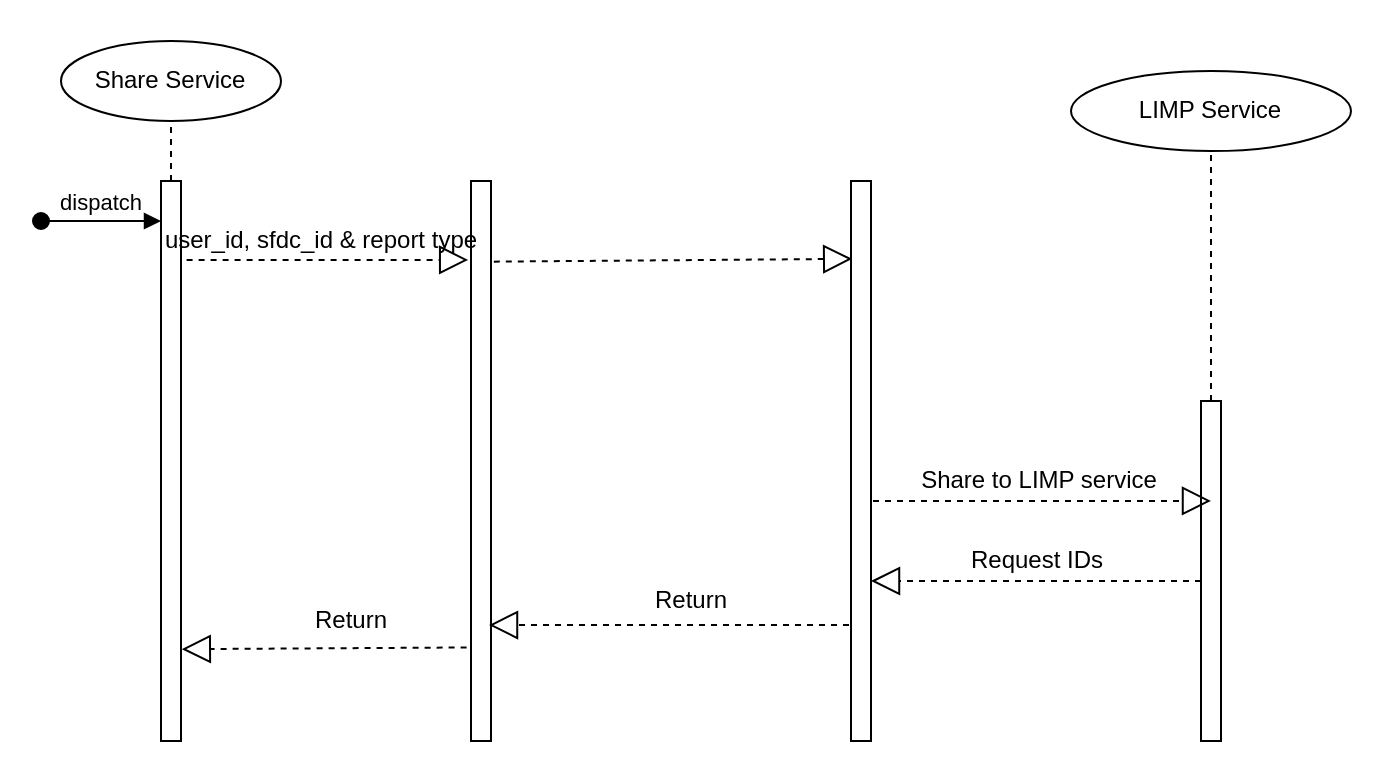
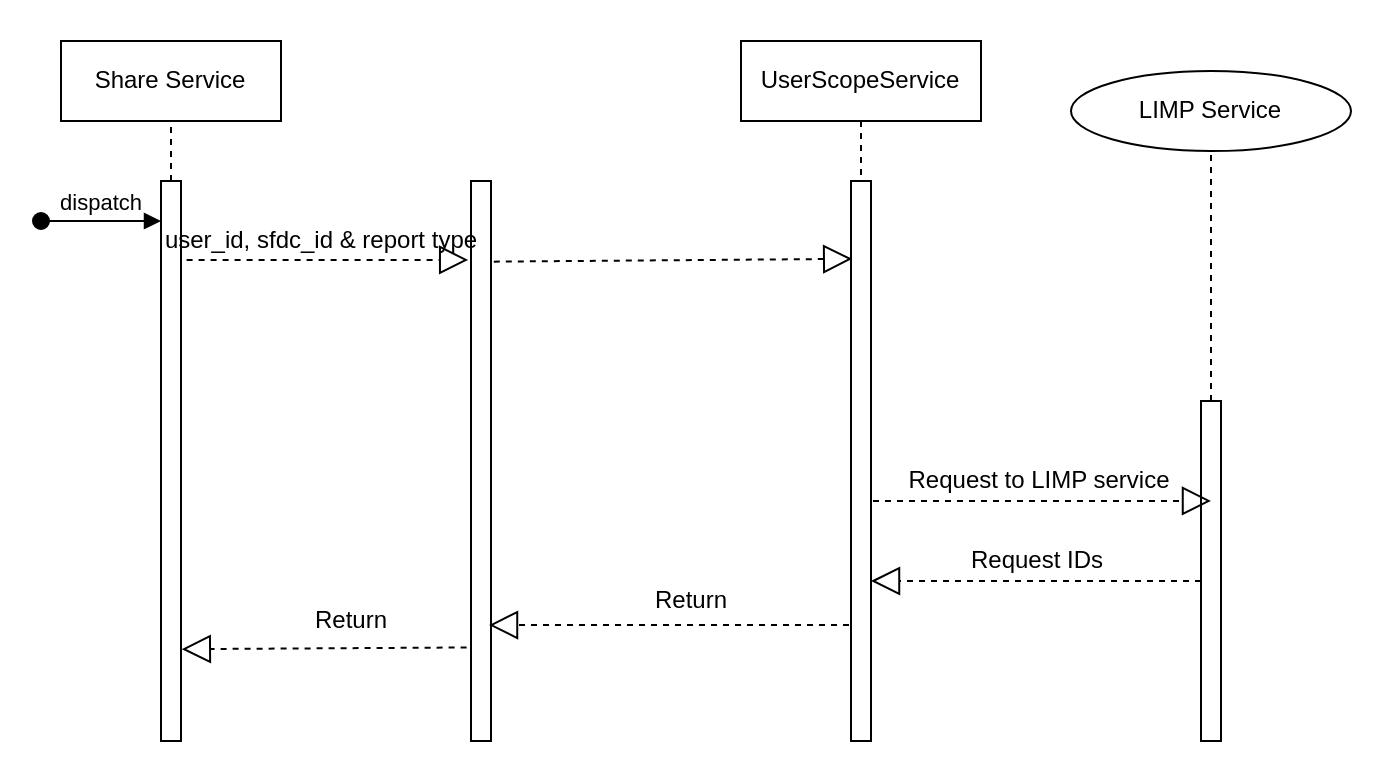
(171, 81) -> (171, 81)
none -> (861, 111)
(1040, 481) -> (1040, 481)
